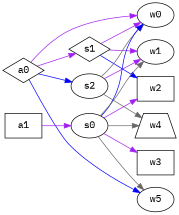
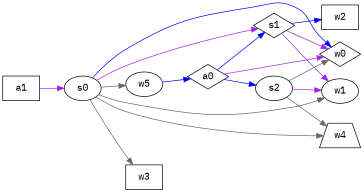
(156, 15) -> (340, 54)
(53, 61) -> (238, 53)
(117, 110) -> (172, 50)
(117, 141) -> (109, 130)
(70, 145) -> (173, 81)
